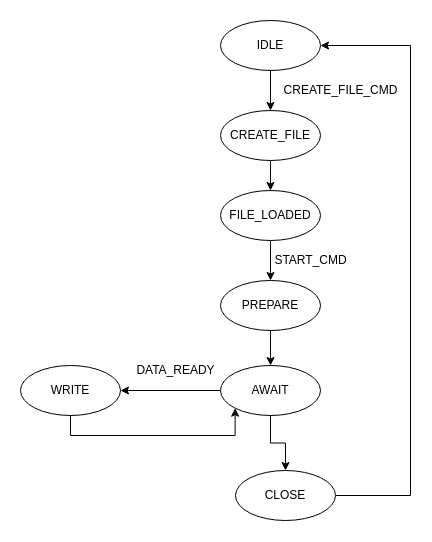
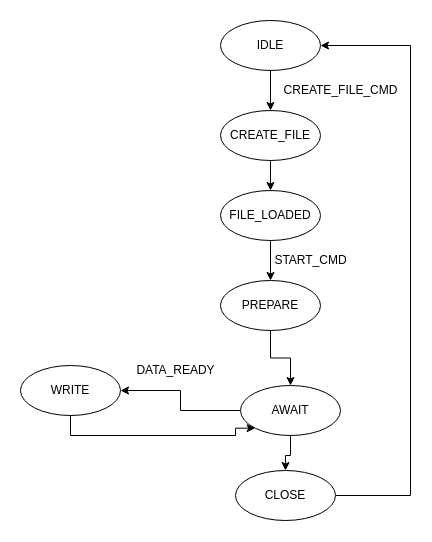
(271, 391) -> (291, 411)
